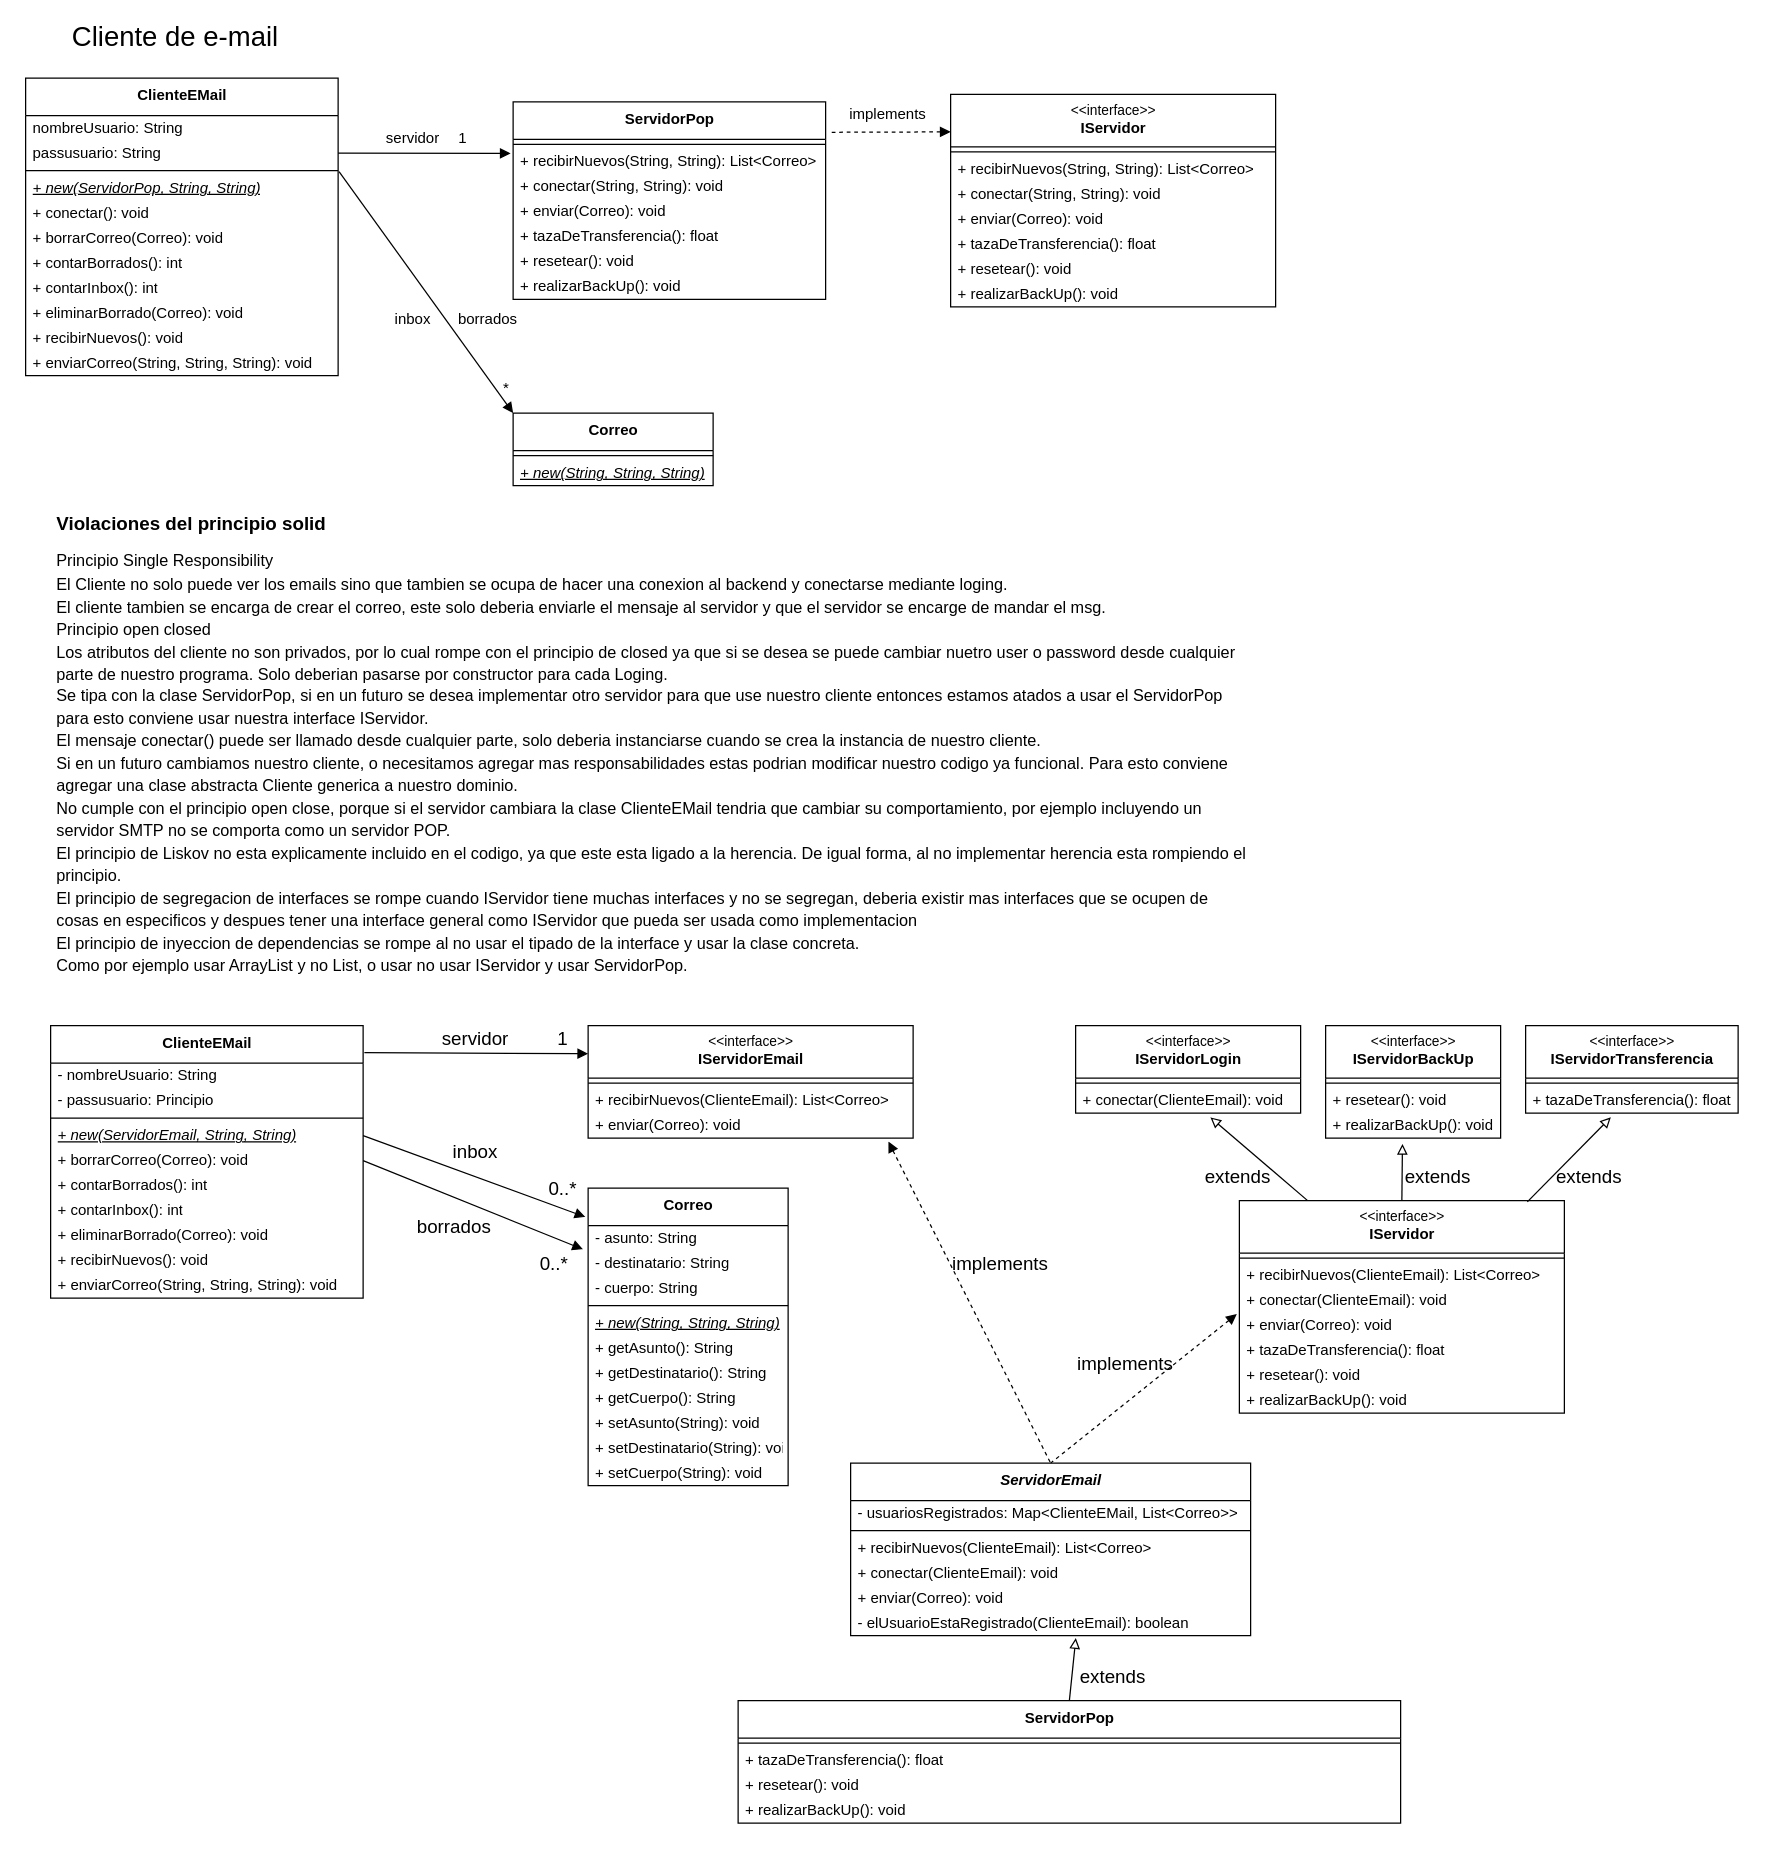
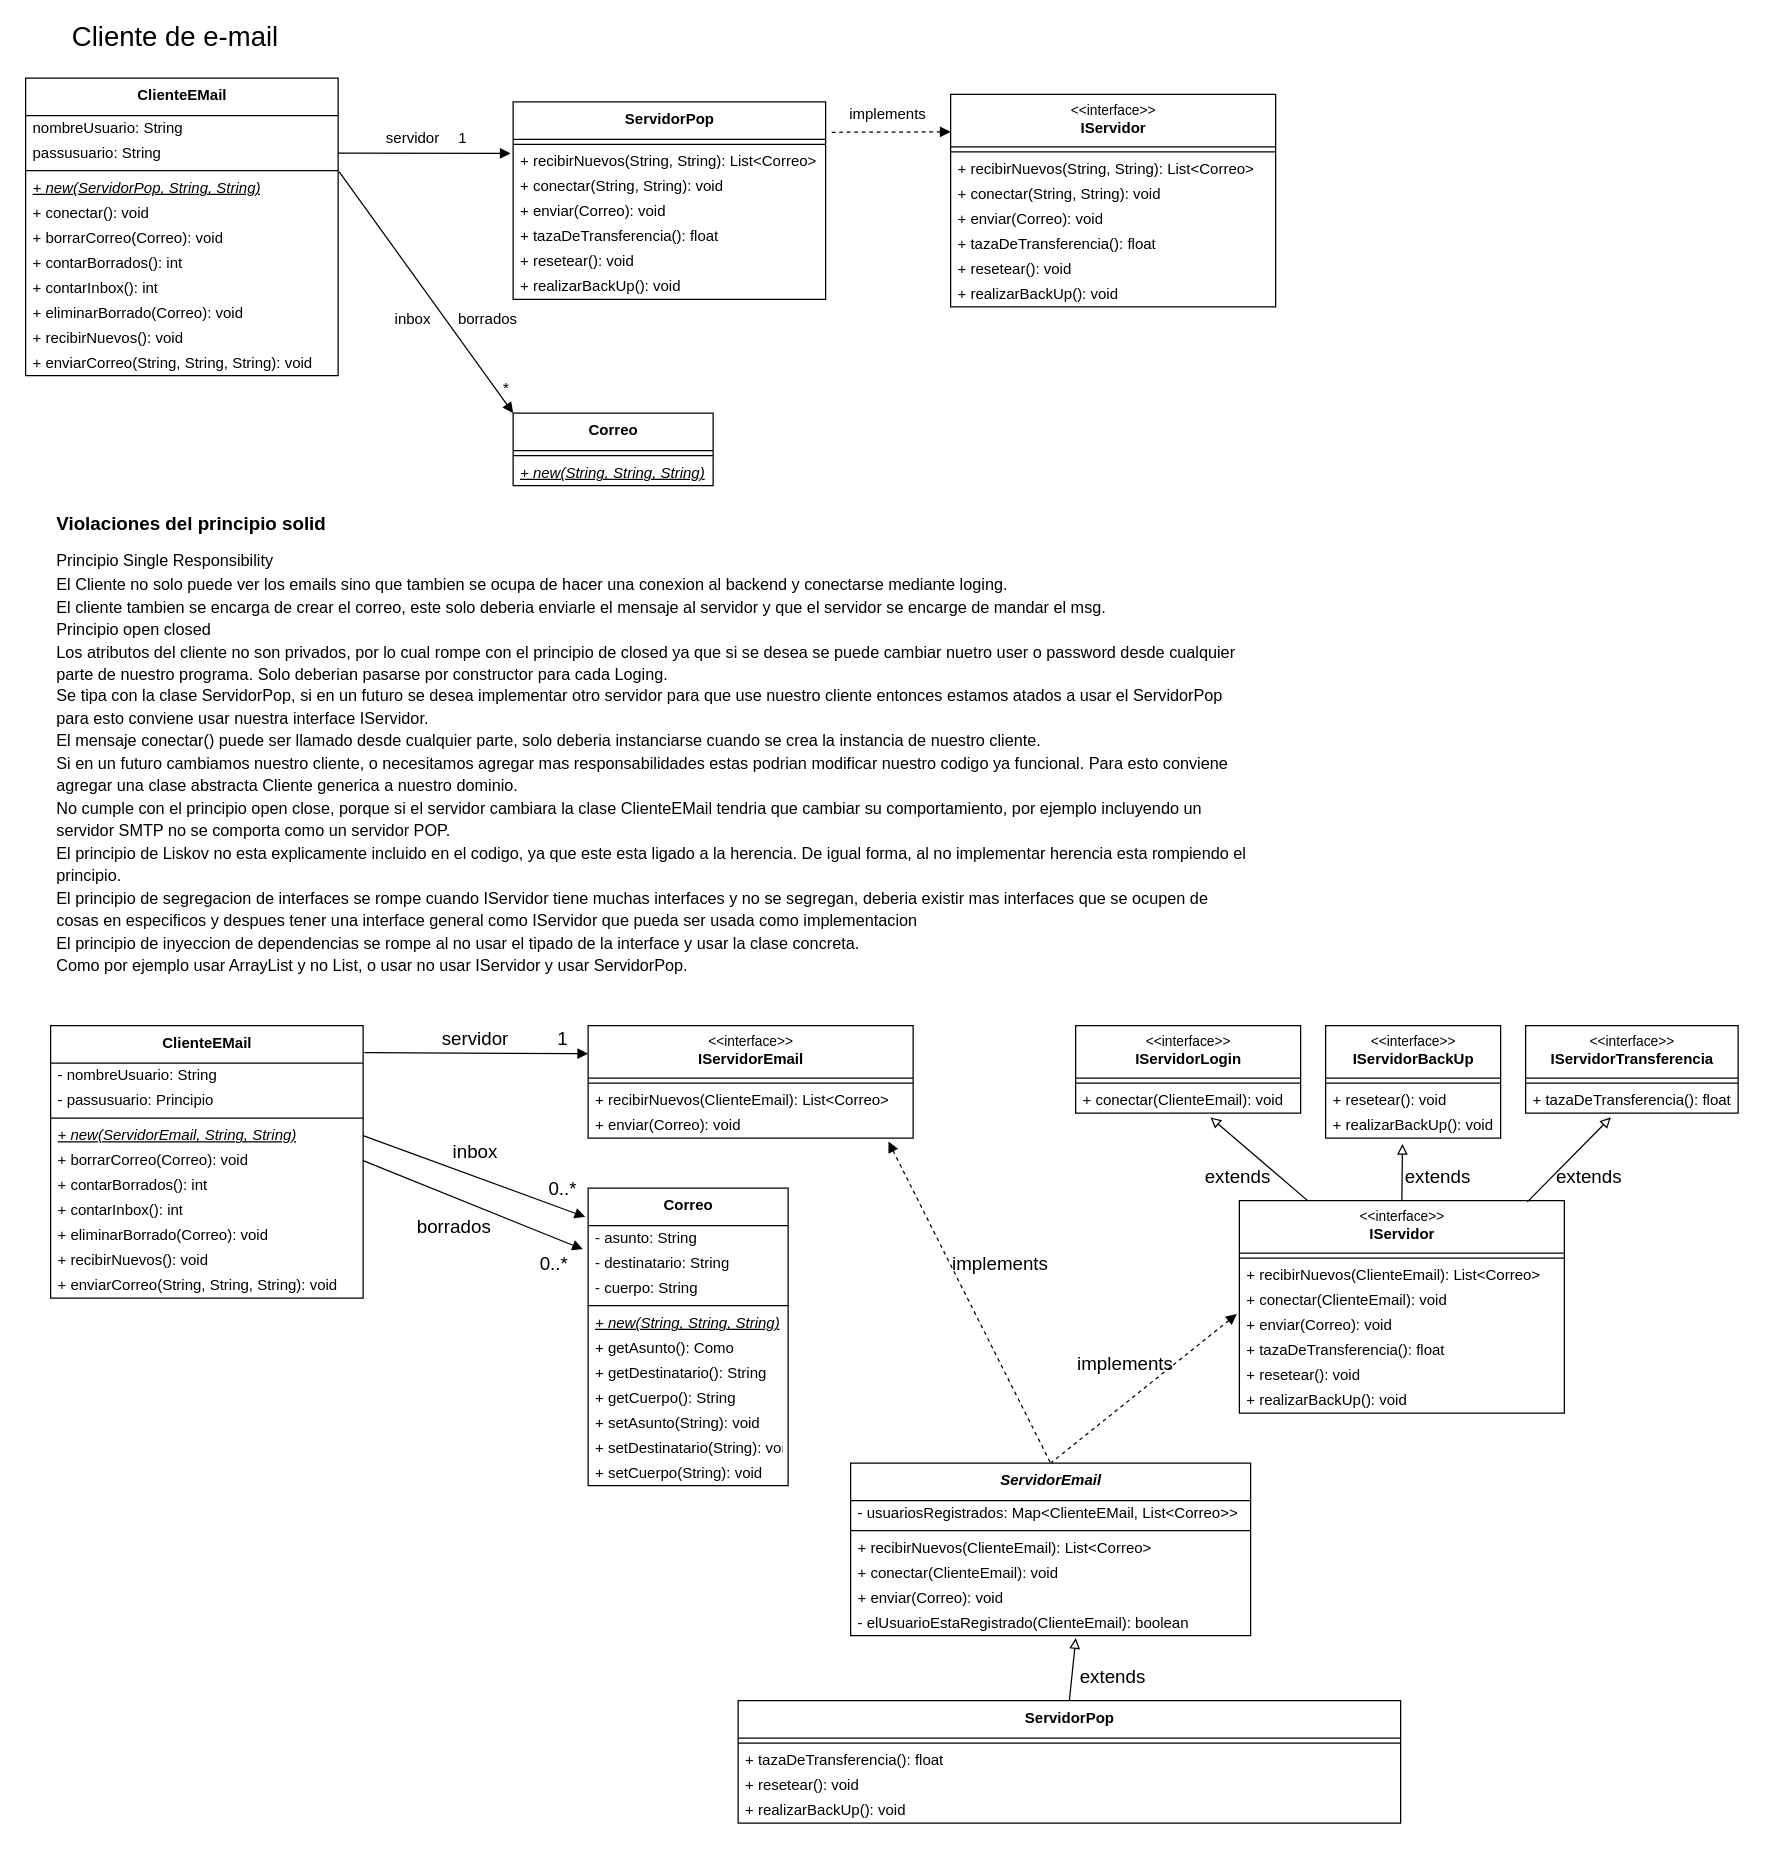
(669, 1348) -> (663, 1348)
